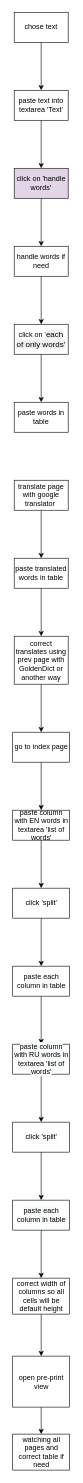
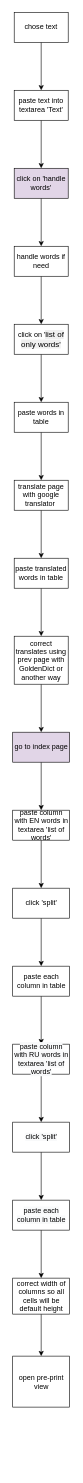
(41, 339) -> (41, 339)
none -> (41, 474)
(41, 747) -> (41, 747)
(41, 1428) -> none
(41, 1452) -> none
